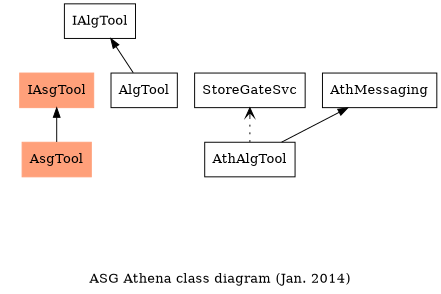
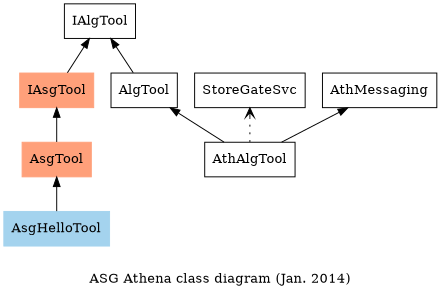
none -> (76, 60)
none -> (201, 128)
none -> (57, 229)
